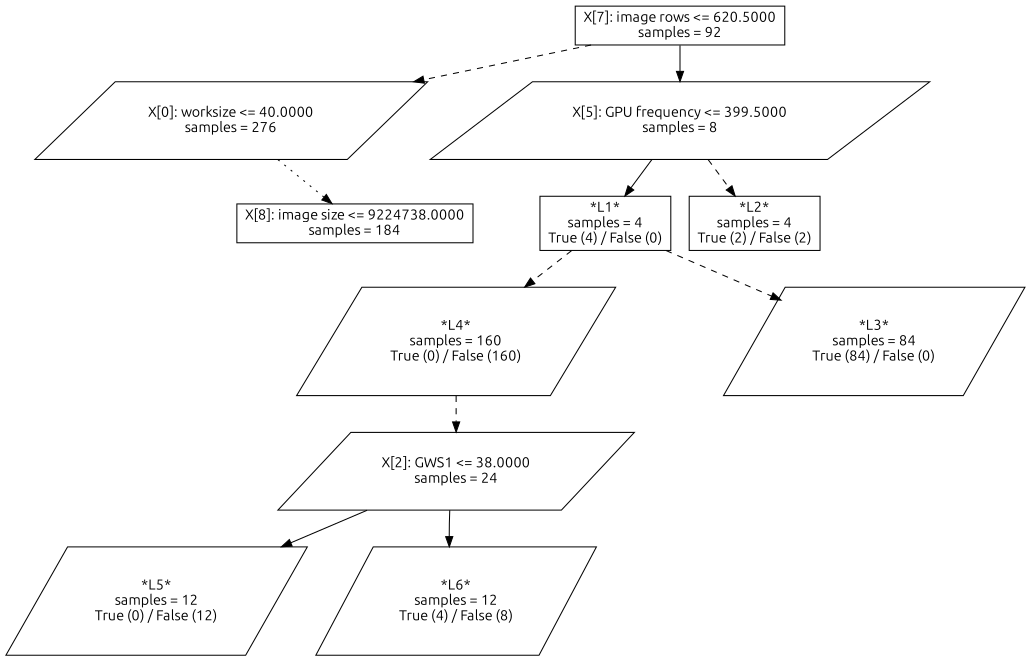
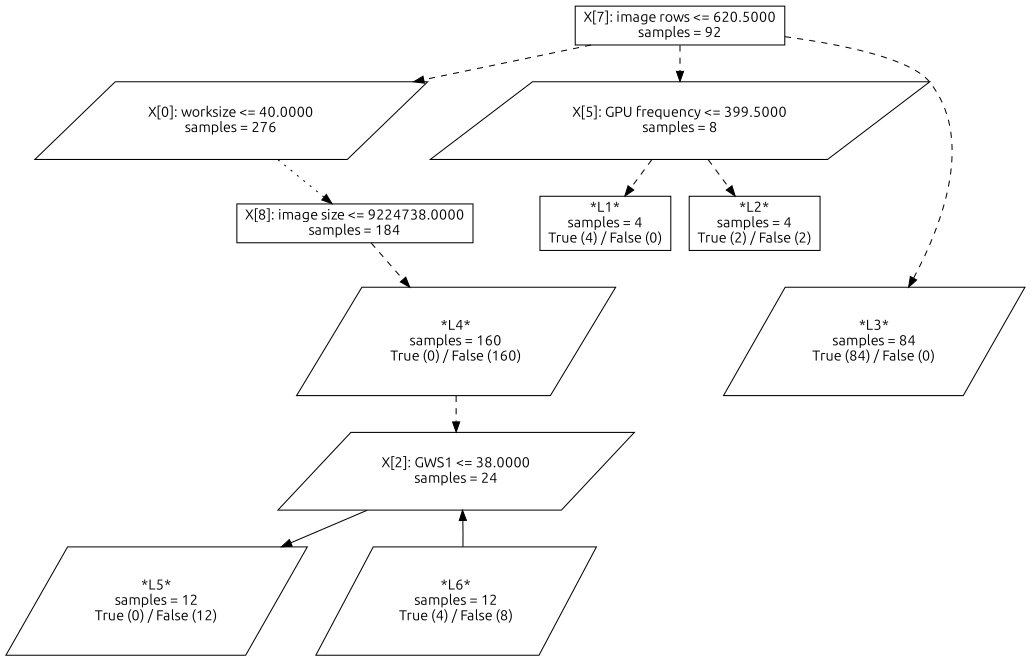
(680, 58) -> (680, 58)
(641, 174) -> (641, 174)
(552, 266) -> (387, 261)
(719, 273) -> (943, 105)
(449, 523) -> (463, 534)
